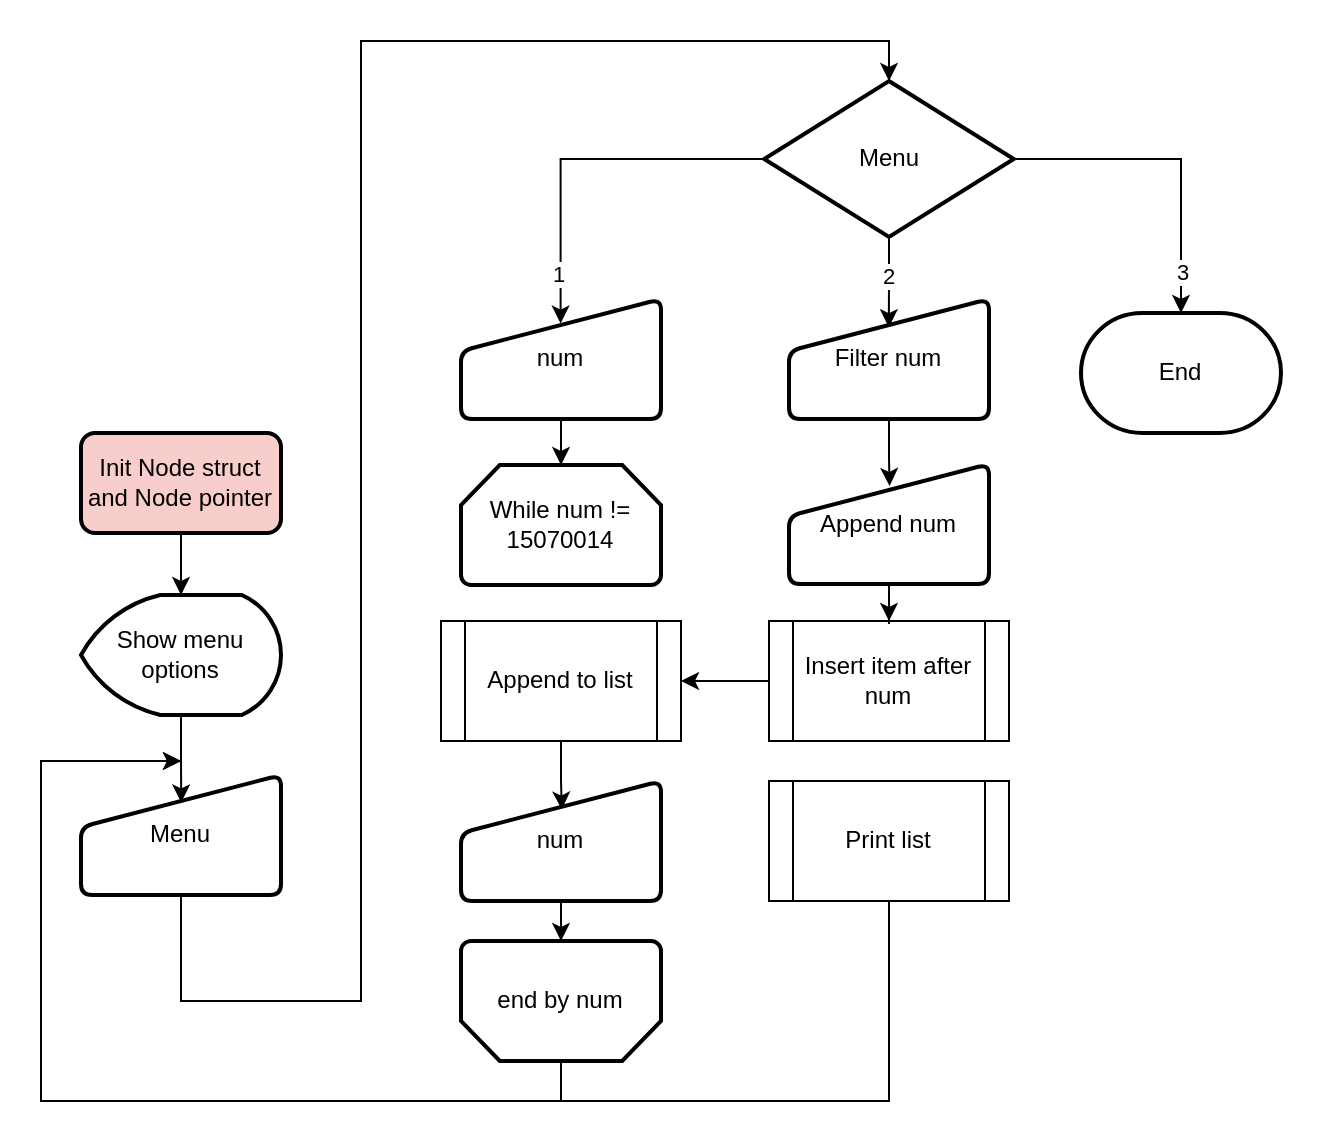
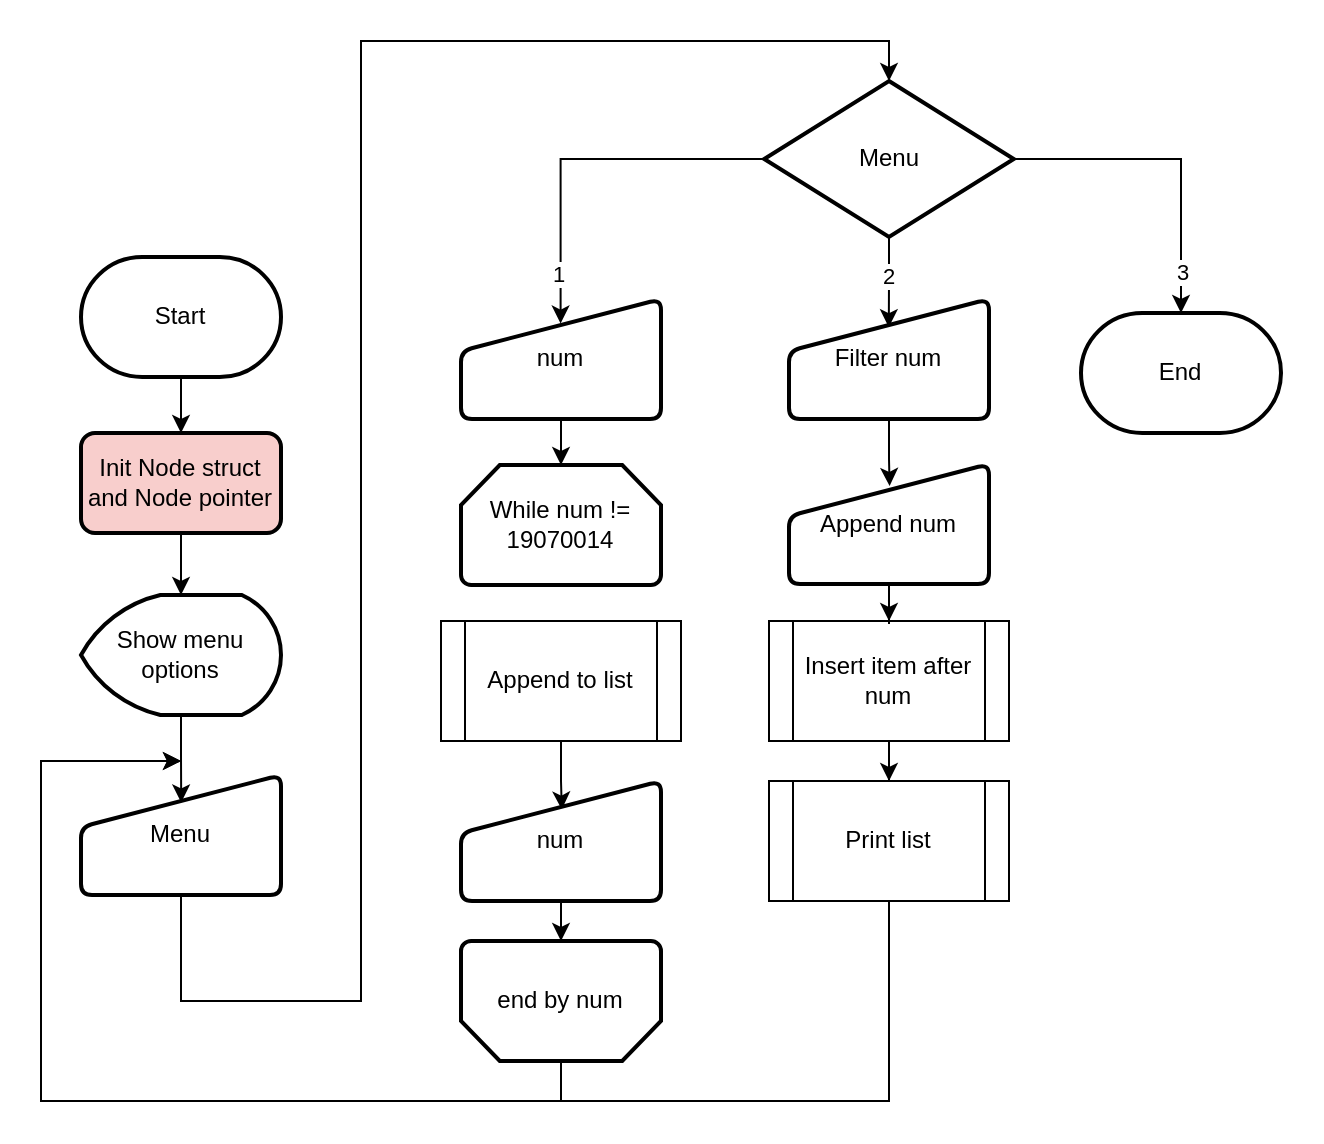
none -> (181, 317)
none -> (181, 412)
(561, 525) -> (561, 525)
(732, 681) -> (889, 768)
